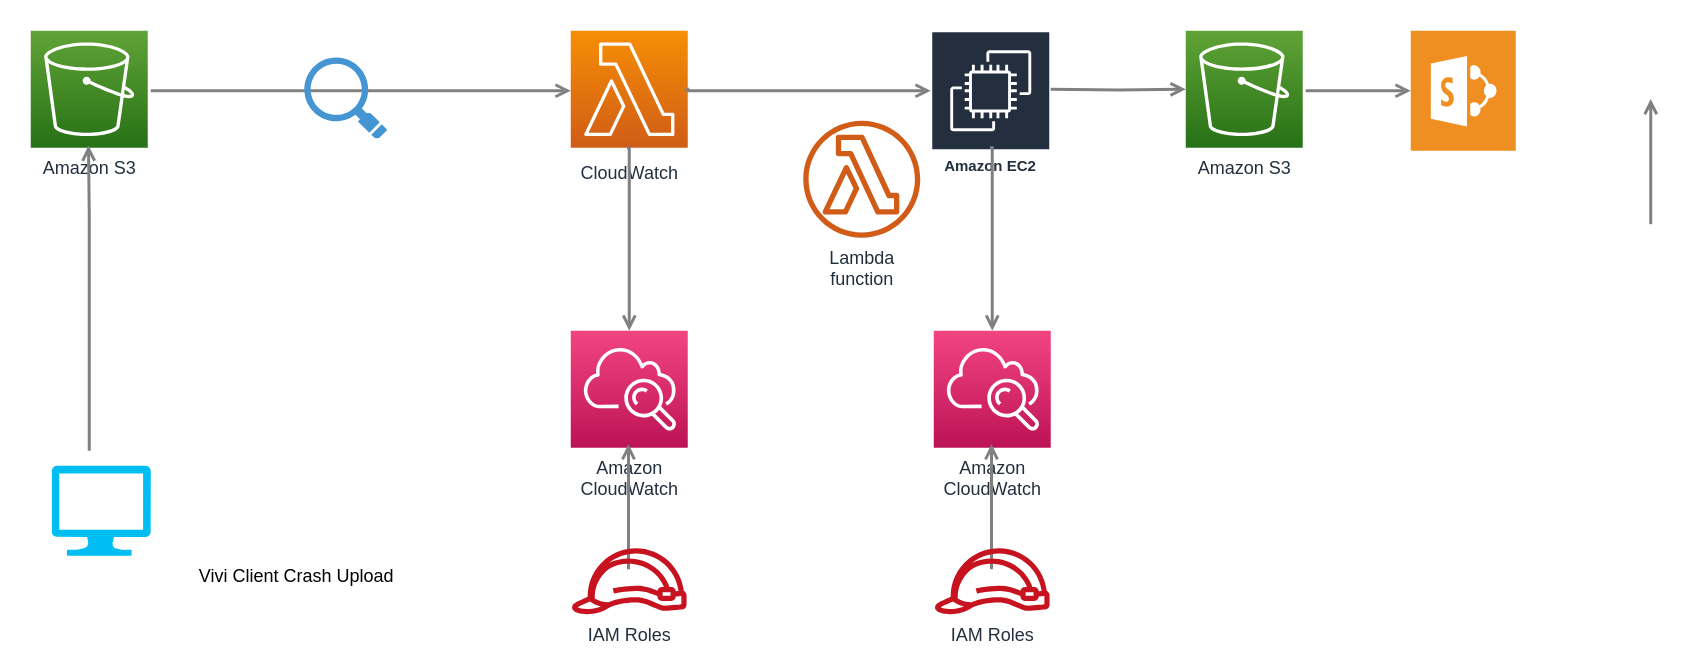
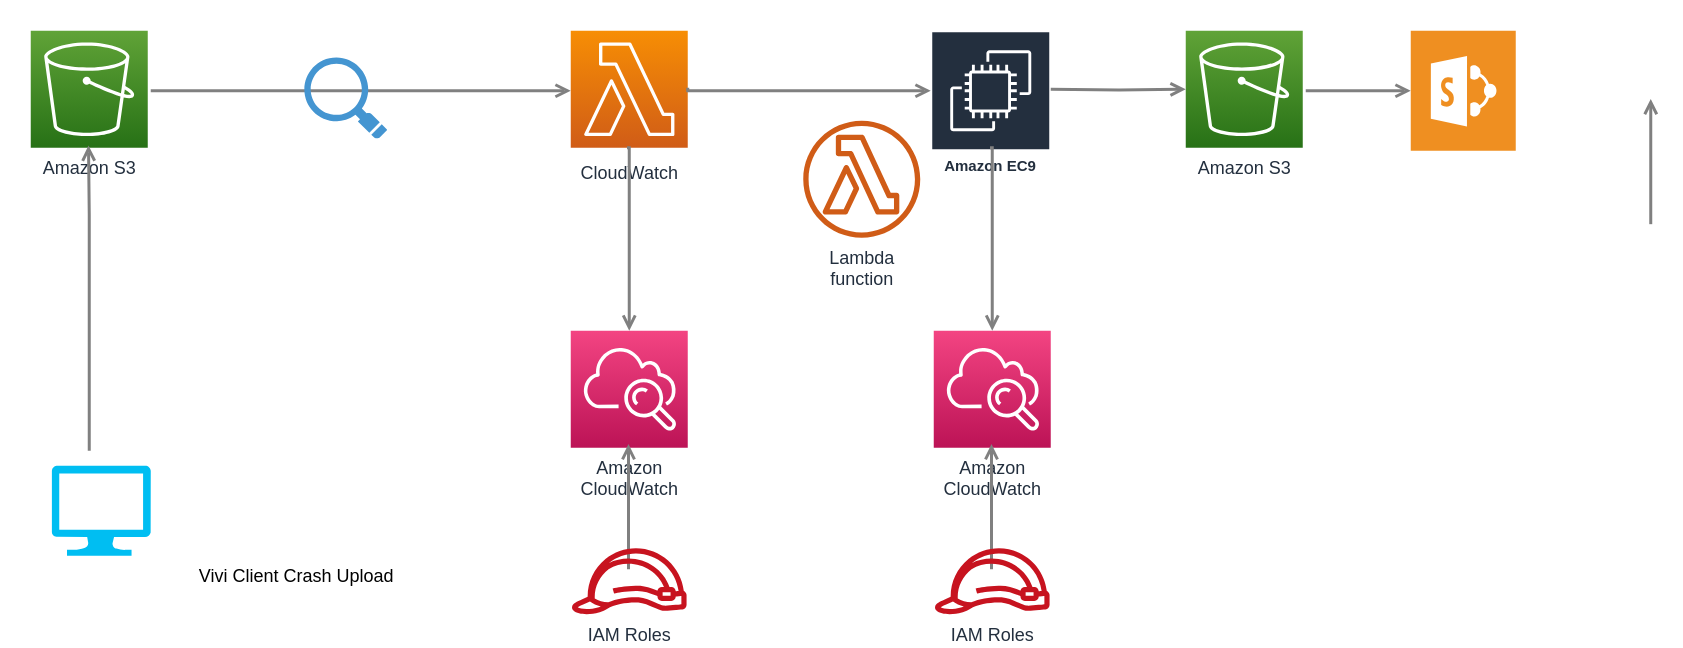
(991, 166) -> (991, 166)
